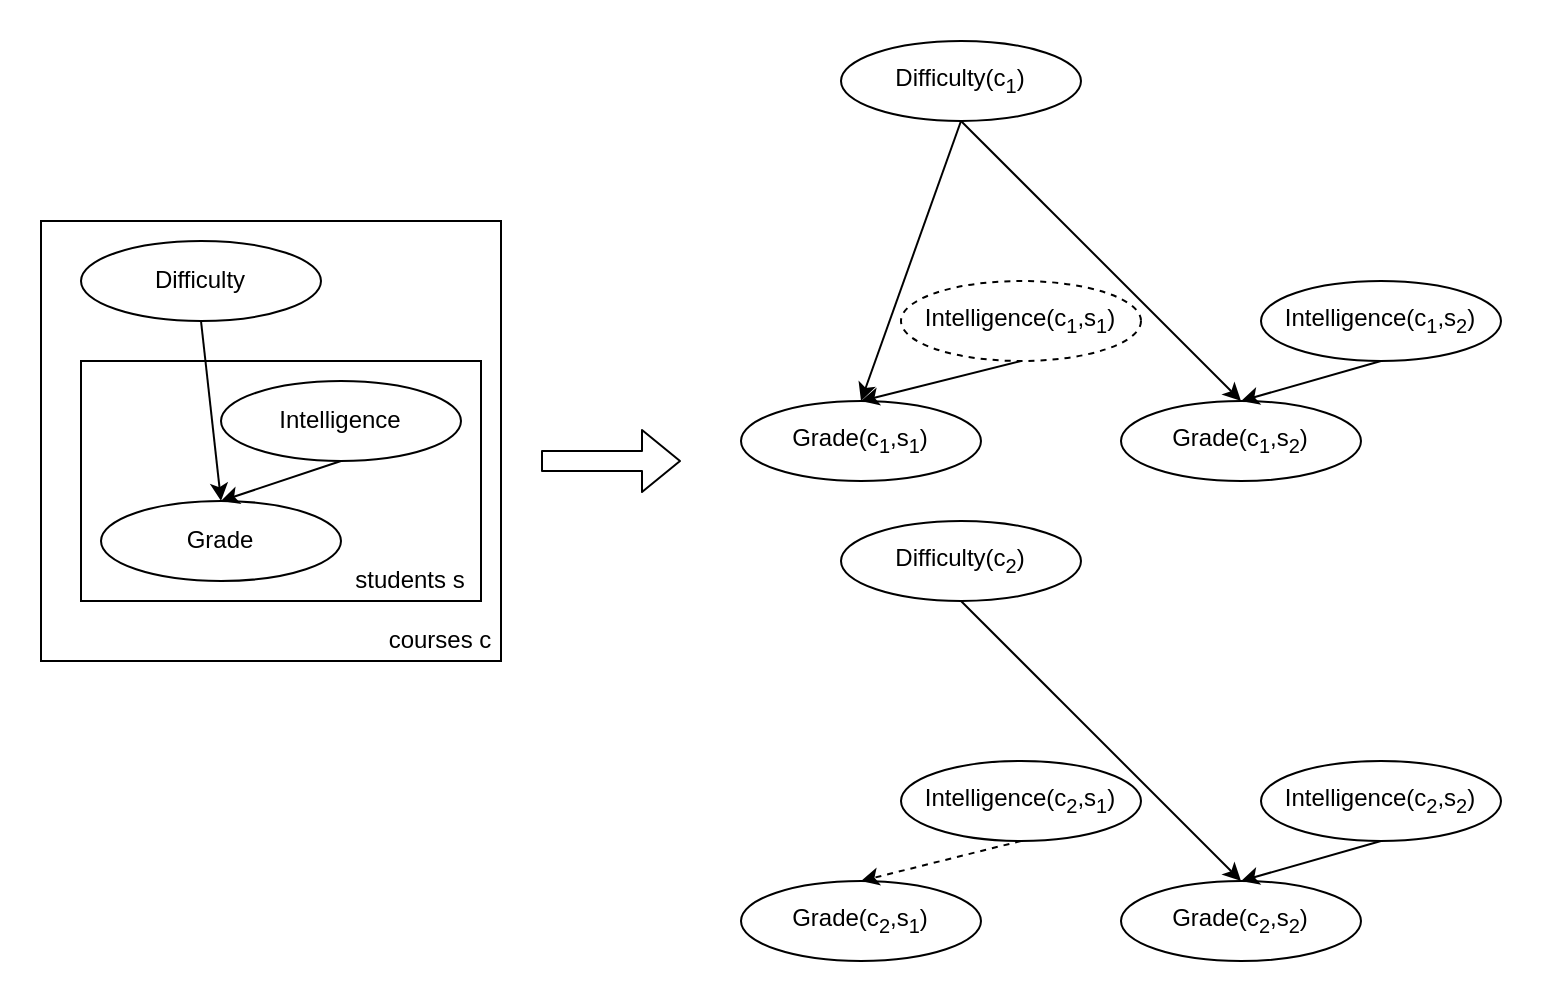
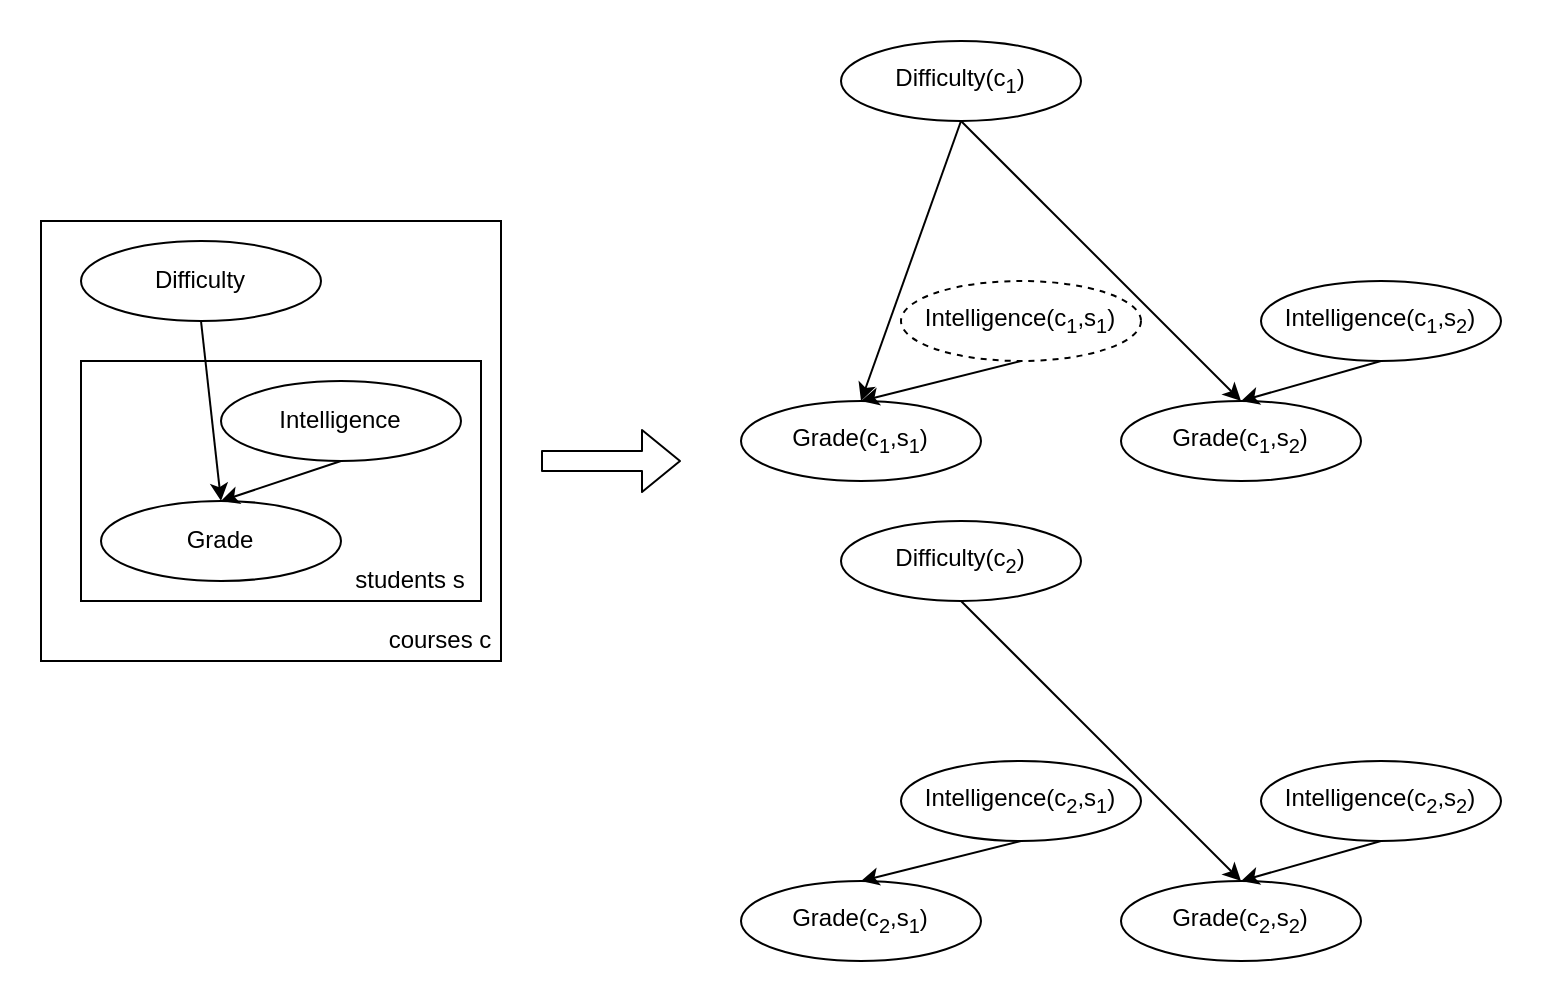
(945, 860) -> (945, 860)
